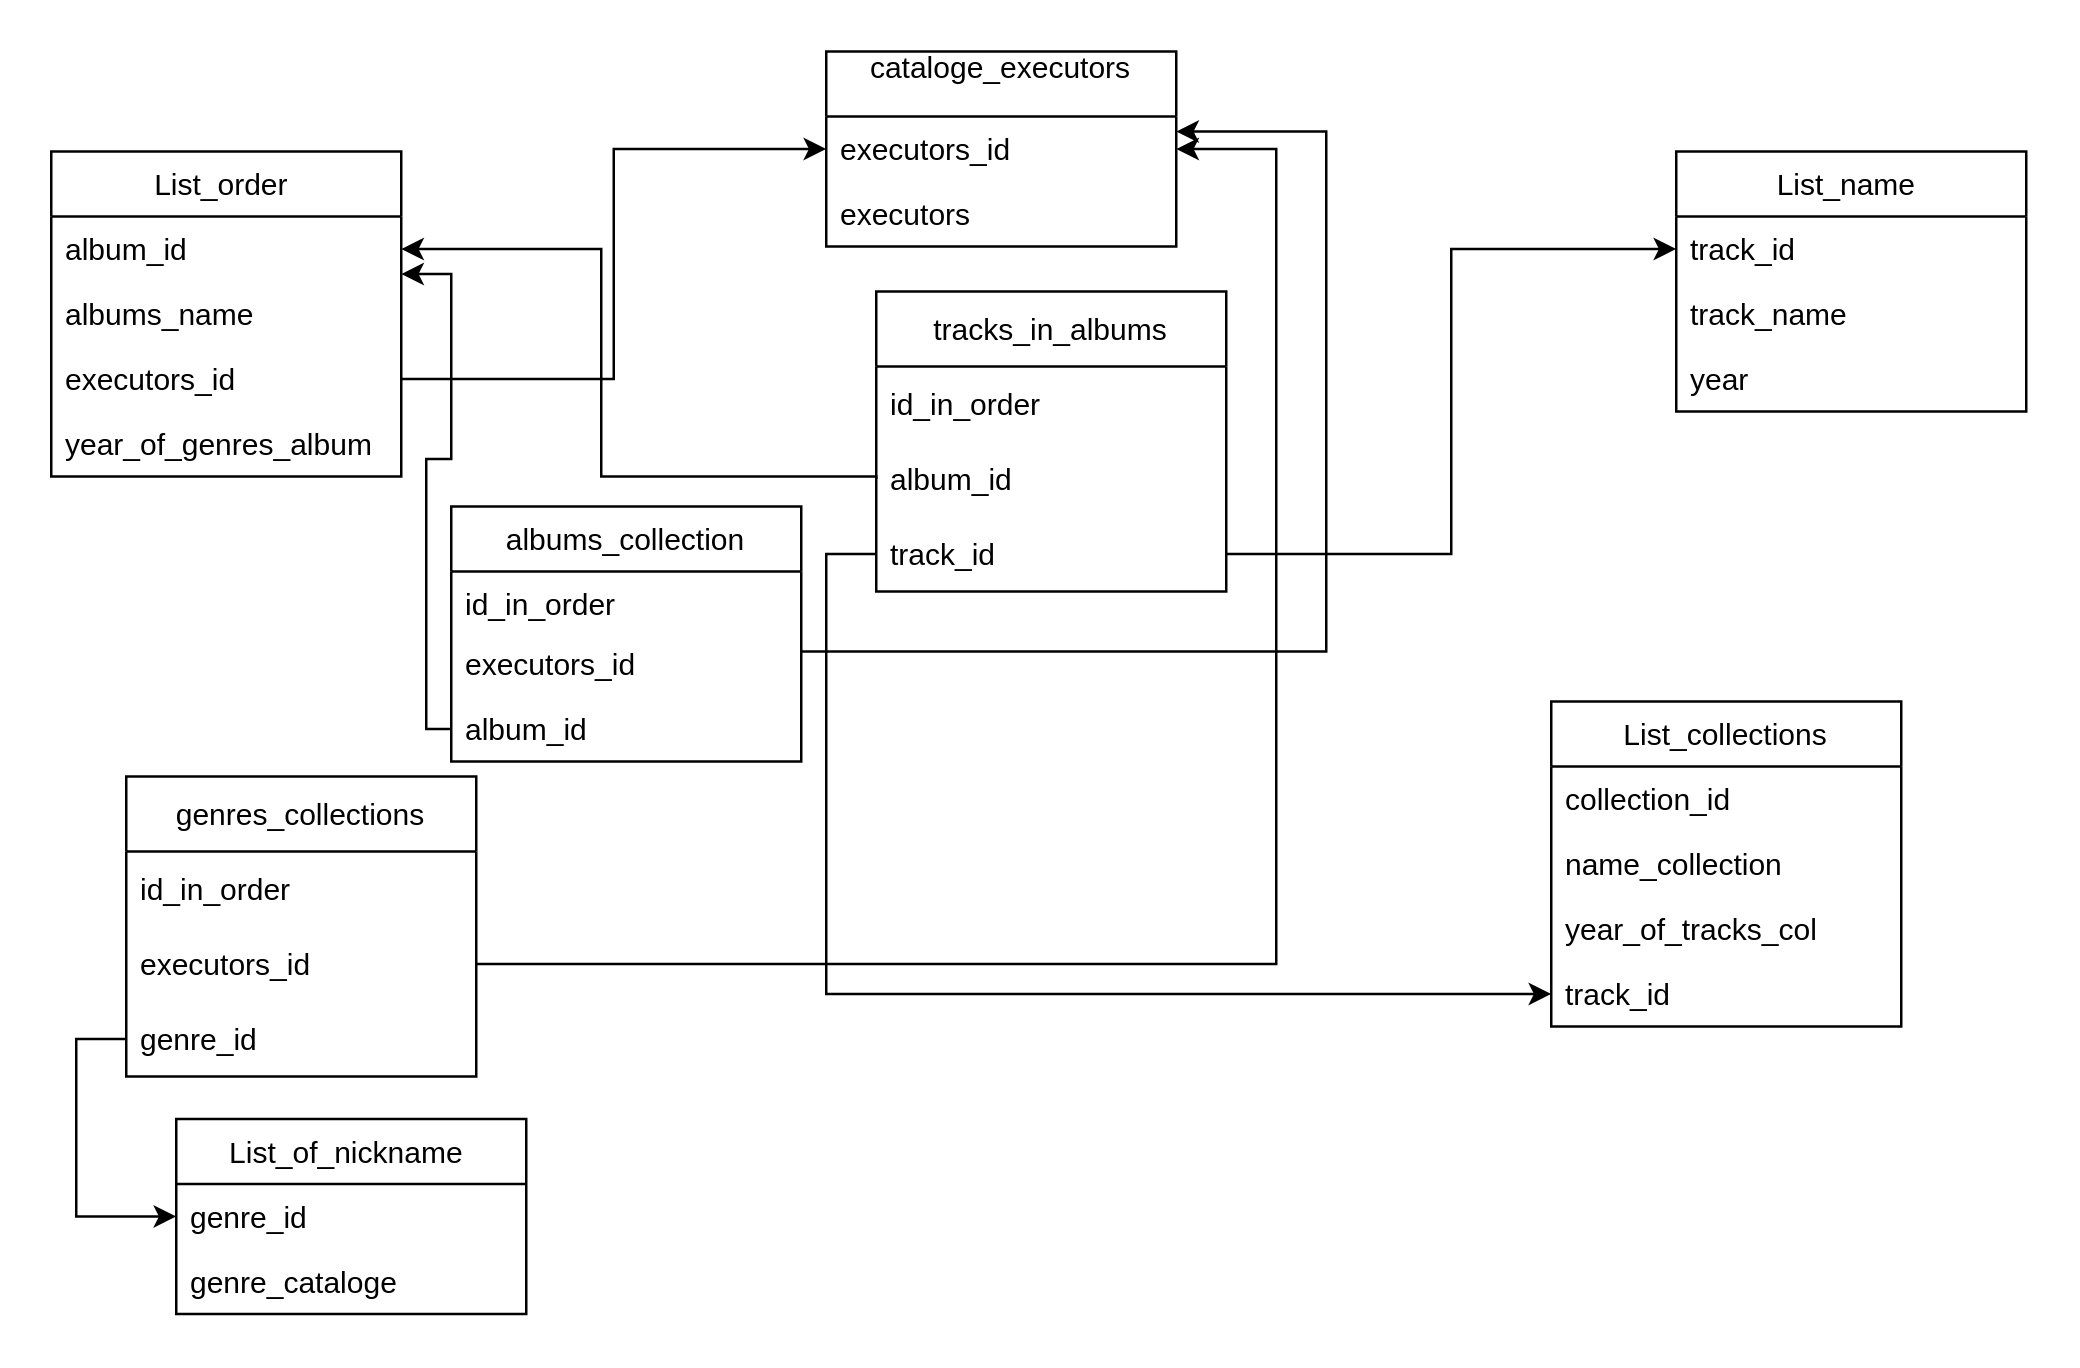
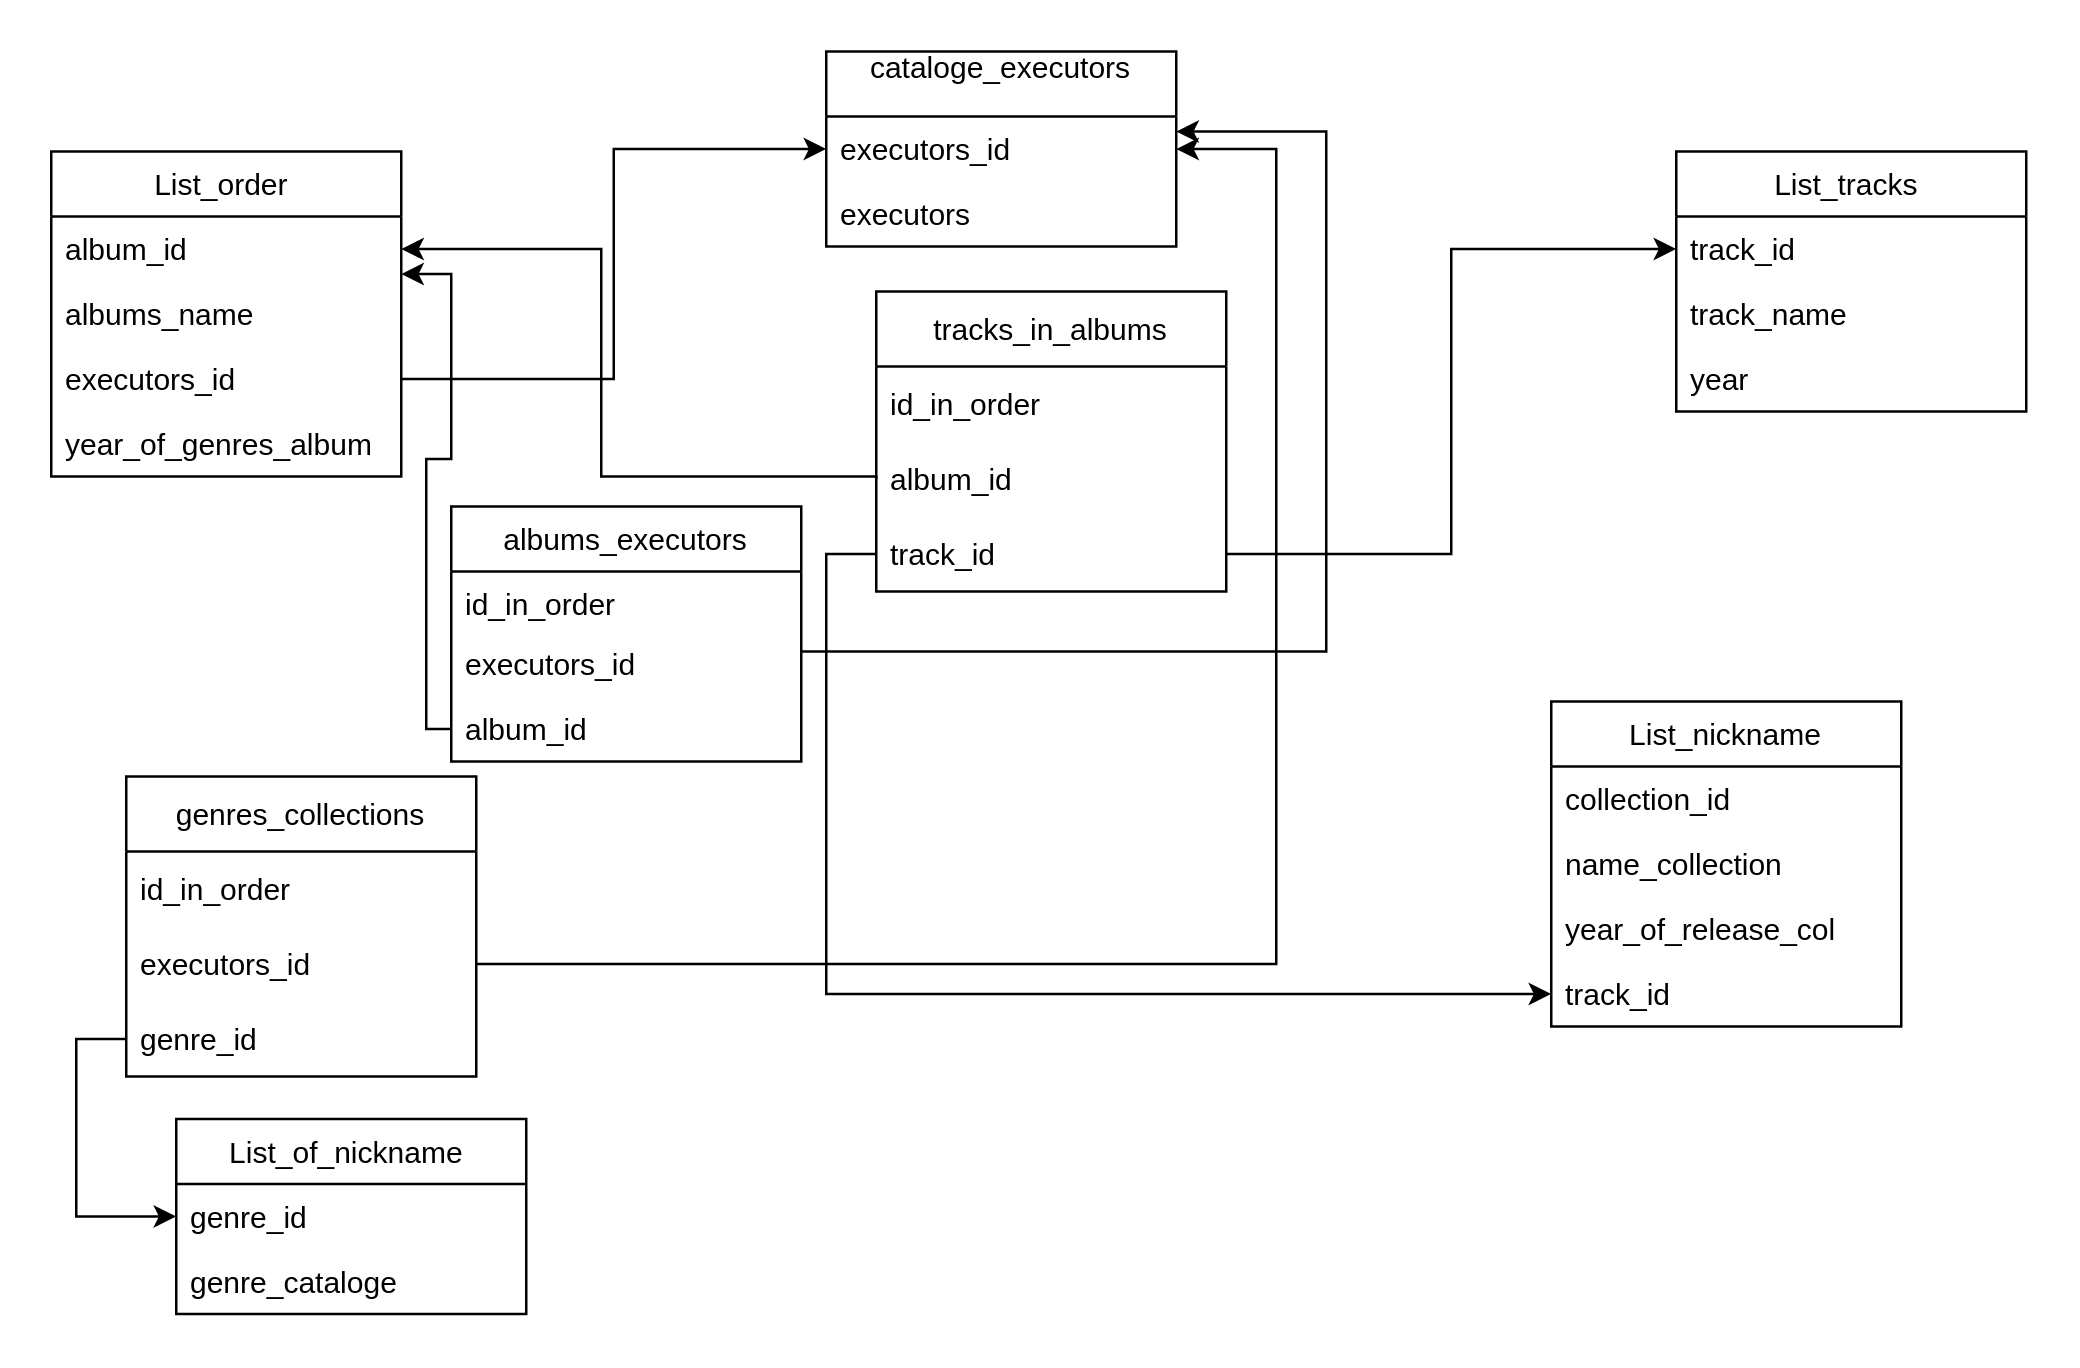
(1850, 185) -> (1850, 185)
(625, 540) -> (625, 540)
(1725, 735) -> (1725, 735)
(1712, 930) -> (1717, 930)
